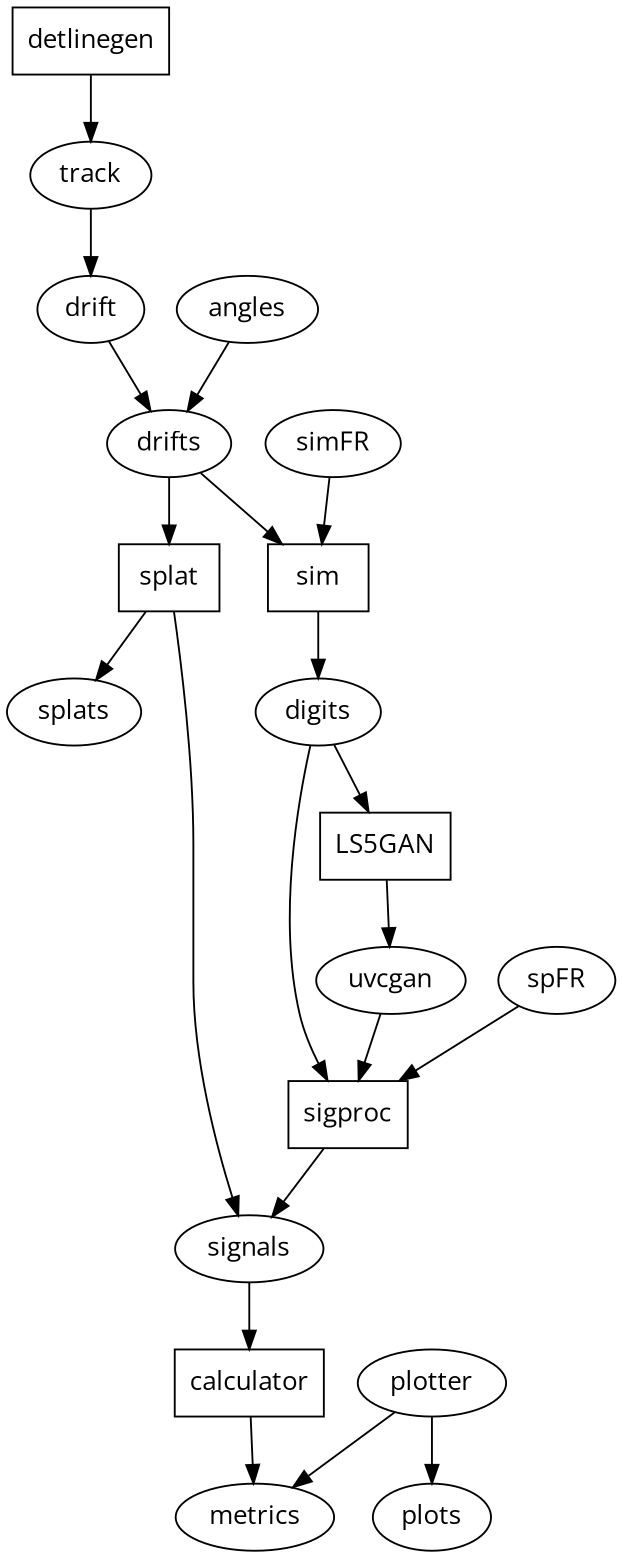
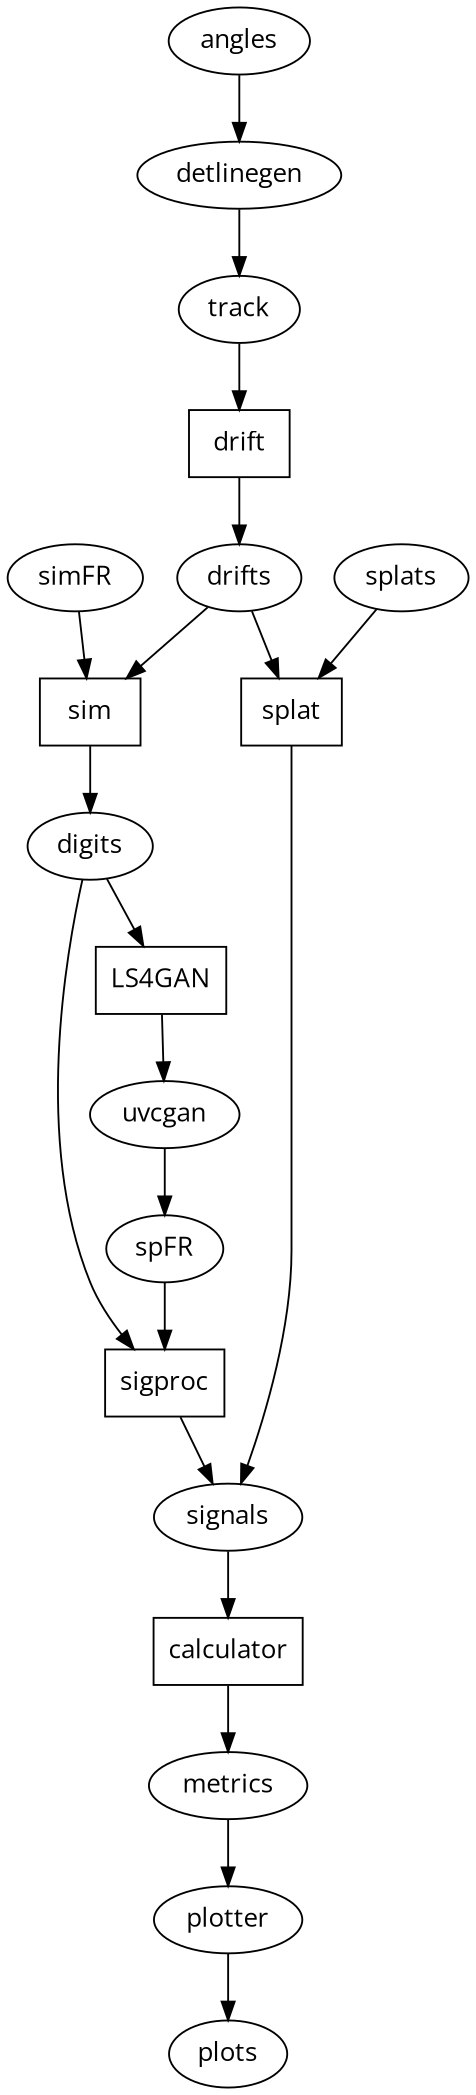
(91, 41) -> (239, 175)
(91, 309) -> (239, 444)
(213, 369) -> (239, 99)
(126, 638) -> (354, 636)
(385, 846) -> (161, 980)
(373, 1038) -> (165, 1173)
(351, 1444) -> (228, 1844)
